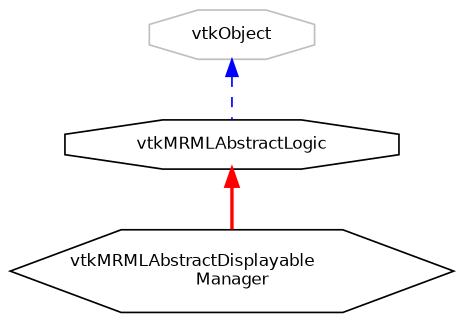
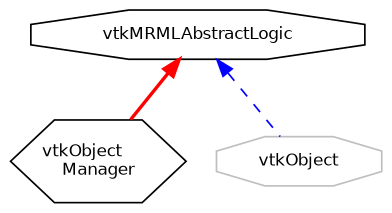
(232, 98) -> (254, 105)
(232, 271) -> (98, 161)
